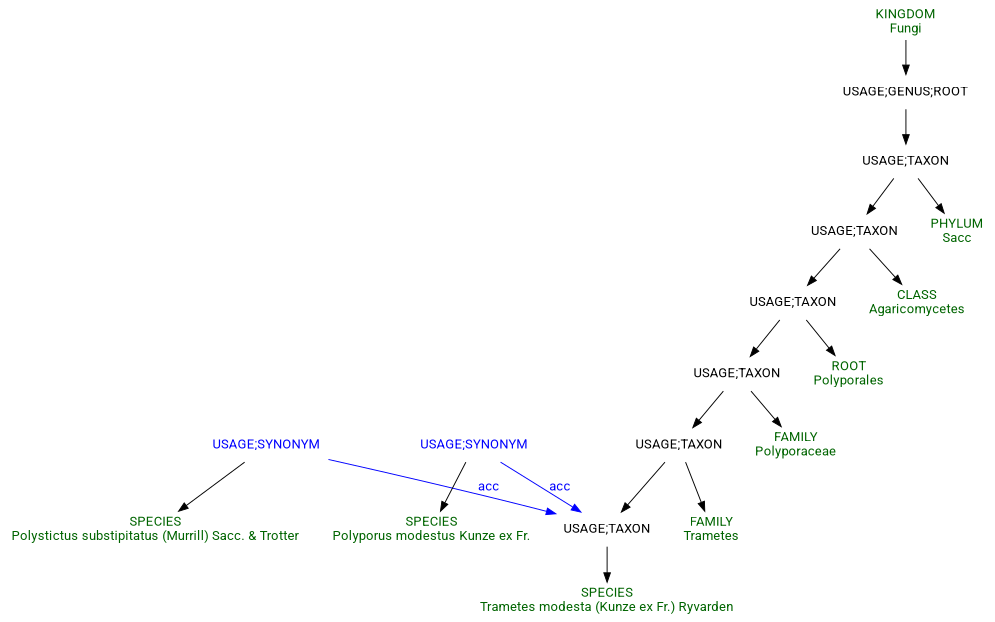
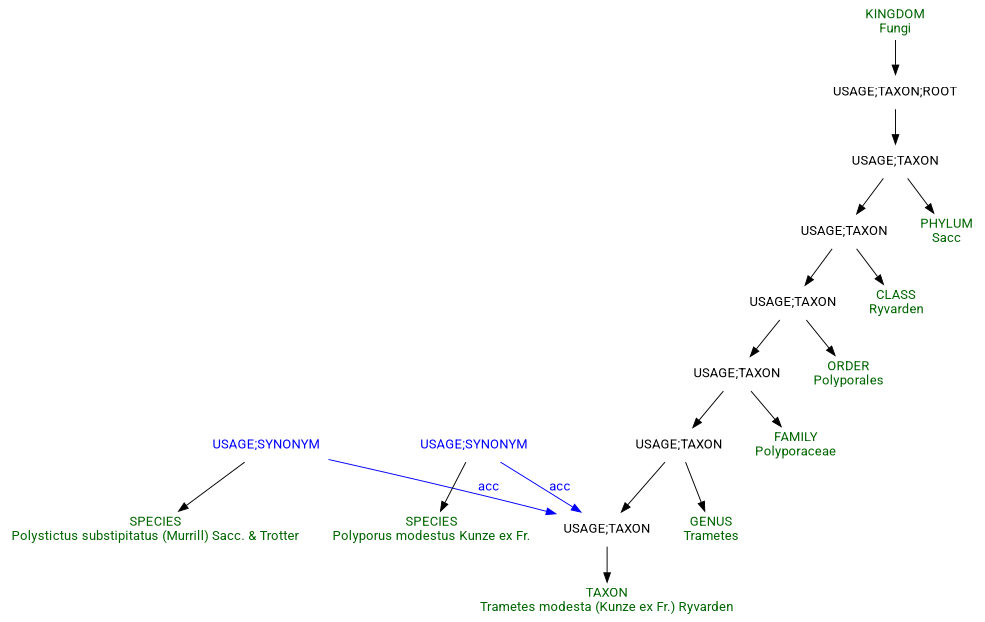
(906, 92) -> (895, 92)
(917, 303) -> (896, 303)
(849, 374) -> (849, 374)
(711, 529) -> (711, 529)
(607, 600) -> (607, 600)
